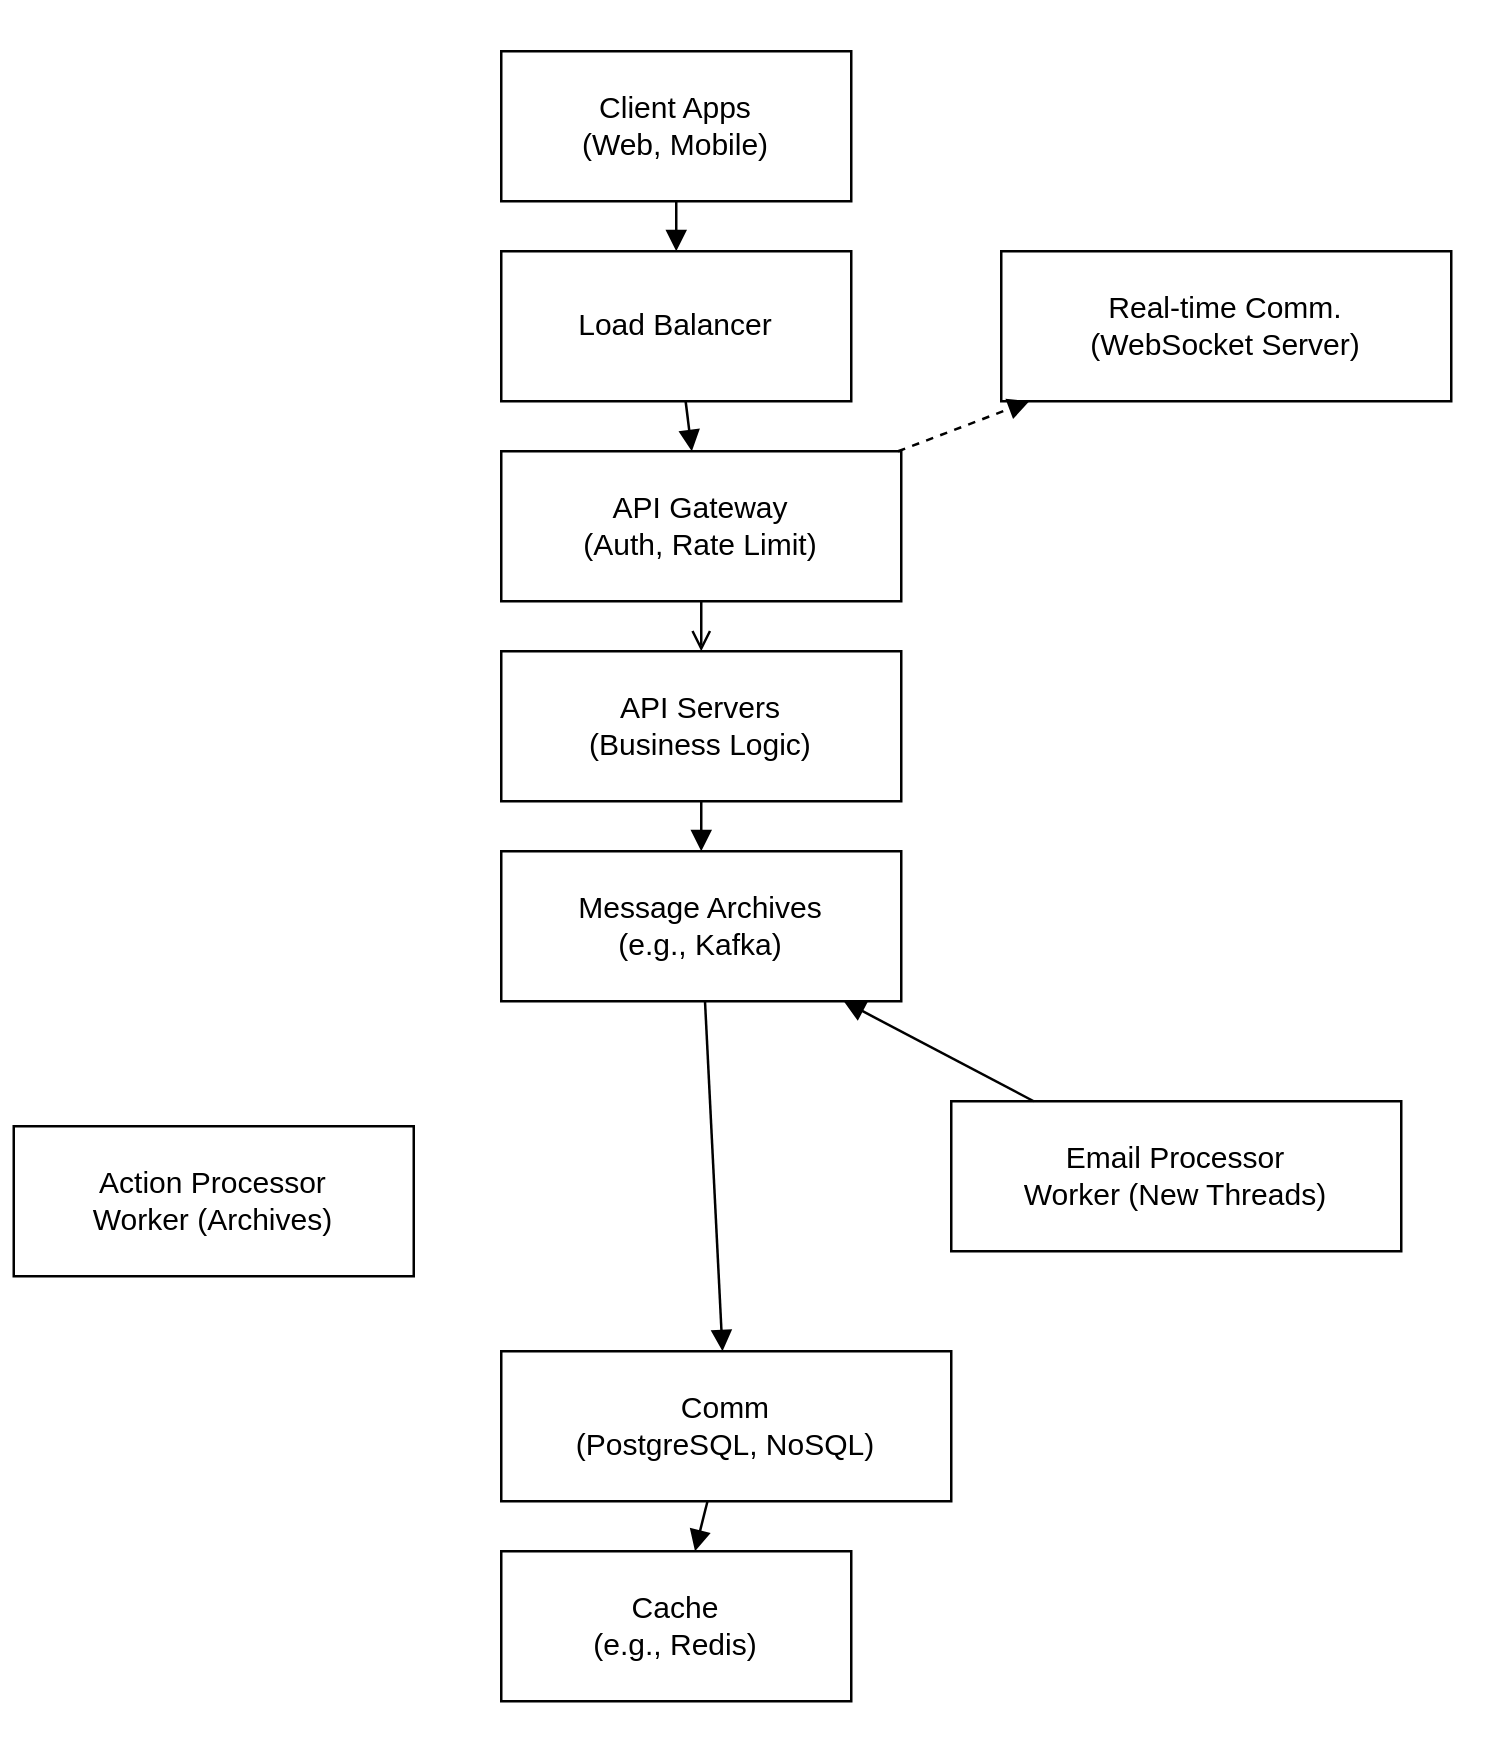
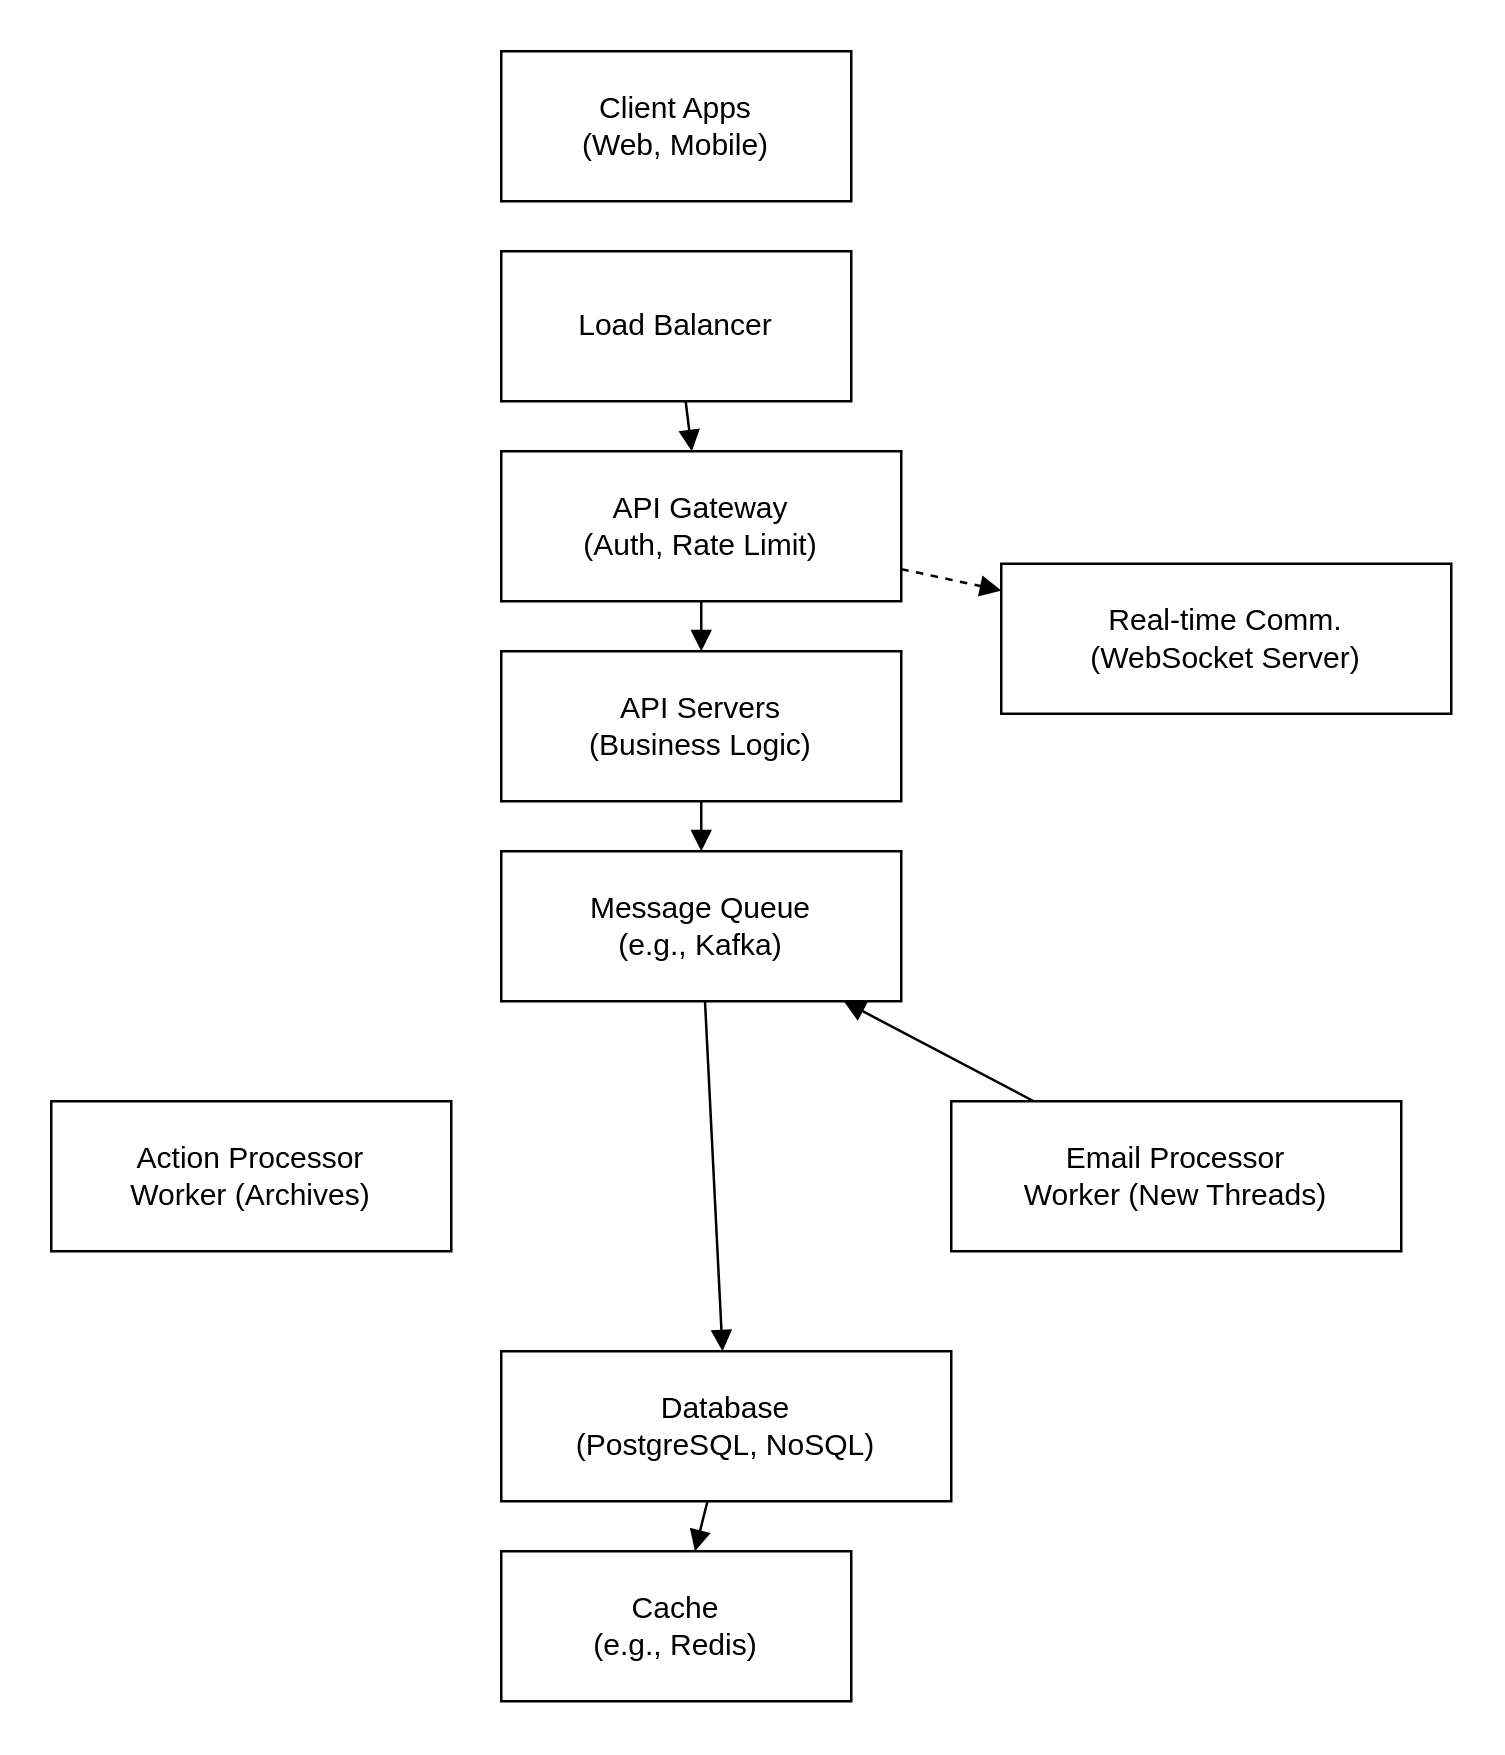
(676, 216) -> none
(1226, 326) -> (1226, 639)
(701, 636) -> (701, 629)
(701, 926) -> (701, 926)
(214, 1201) -> (251, 1176)
(726, 1426) -> (726, 1426)
